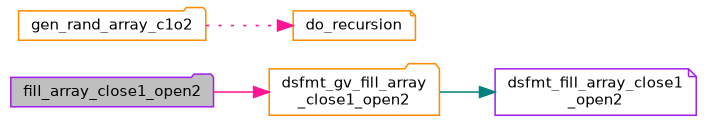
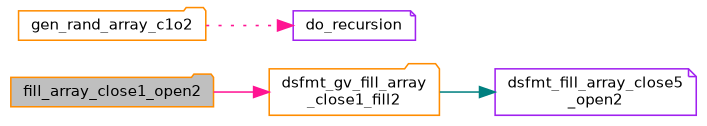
(354, 26) -> (354, 26)
(112, 92) -> (112, 92)
(354, 92) -> (354, 92)
(596, 92) -> (596, 92)
